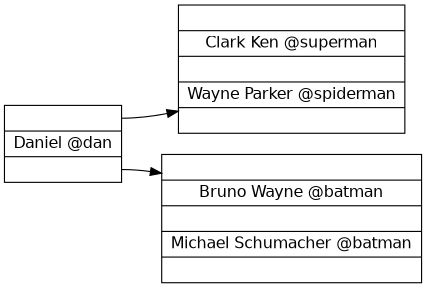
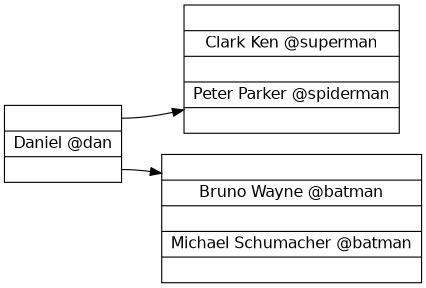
(292, 94) -> (292, 94)
